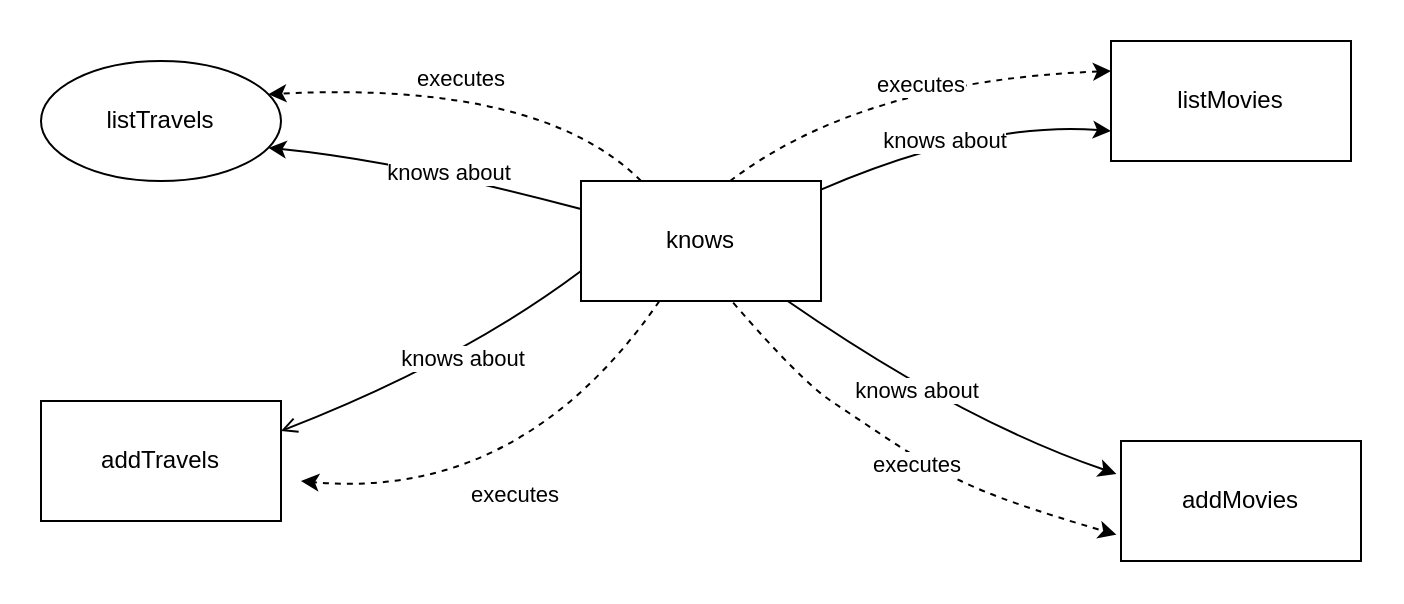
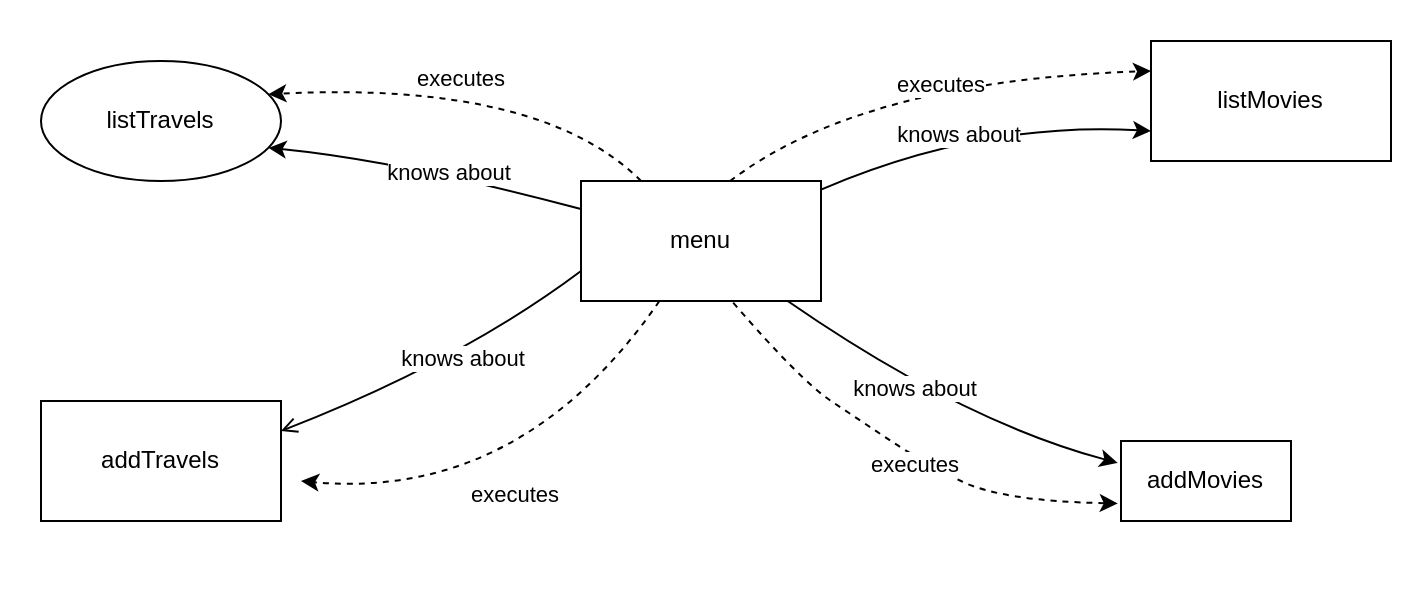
(1231, 101) -> (1271, 101)
(701, 241) -> (701, 241)
(1241, 501) -> (1206, 481)
